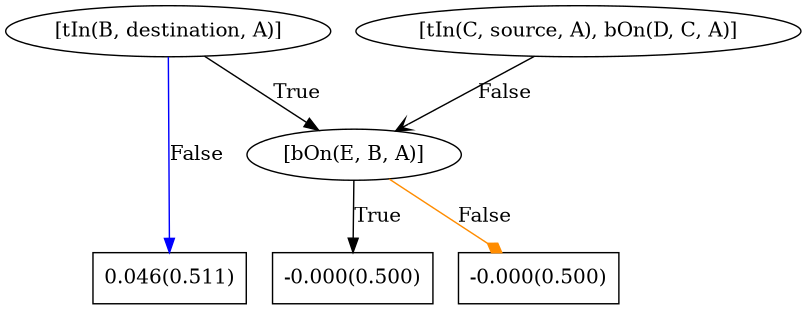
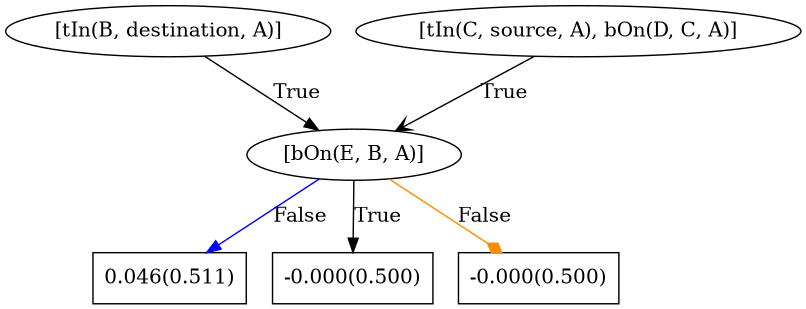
(505, 93) -> (505, 93)
(169, 148) -> (269, 212)
